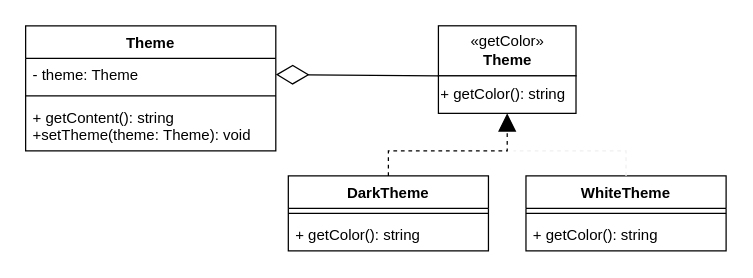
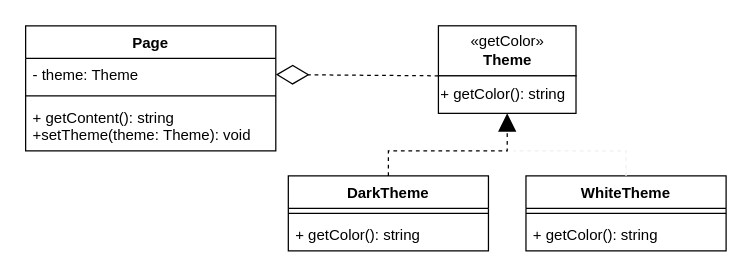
(150, 43) -> (150, 43)
(373, 75) -> (373, 75)
